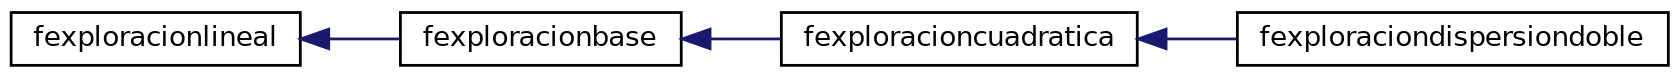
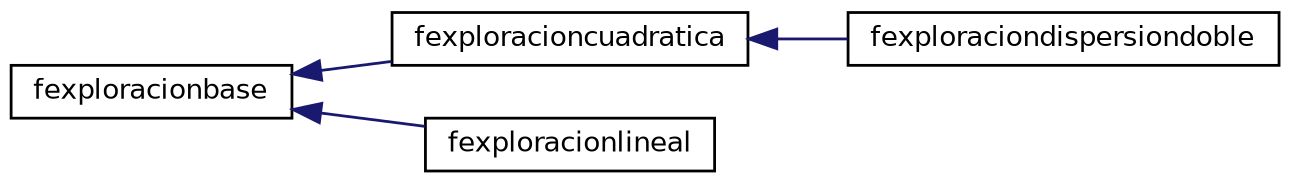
(365, 39) -> (373, 120)
